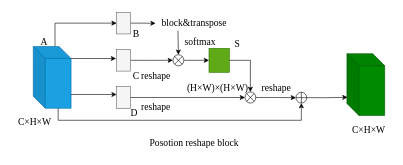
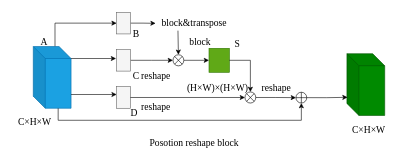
(200, 42) -> (200, 42)
